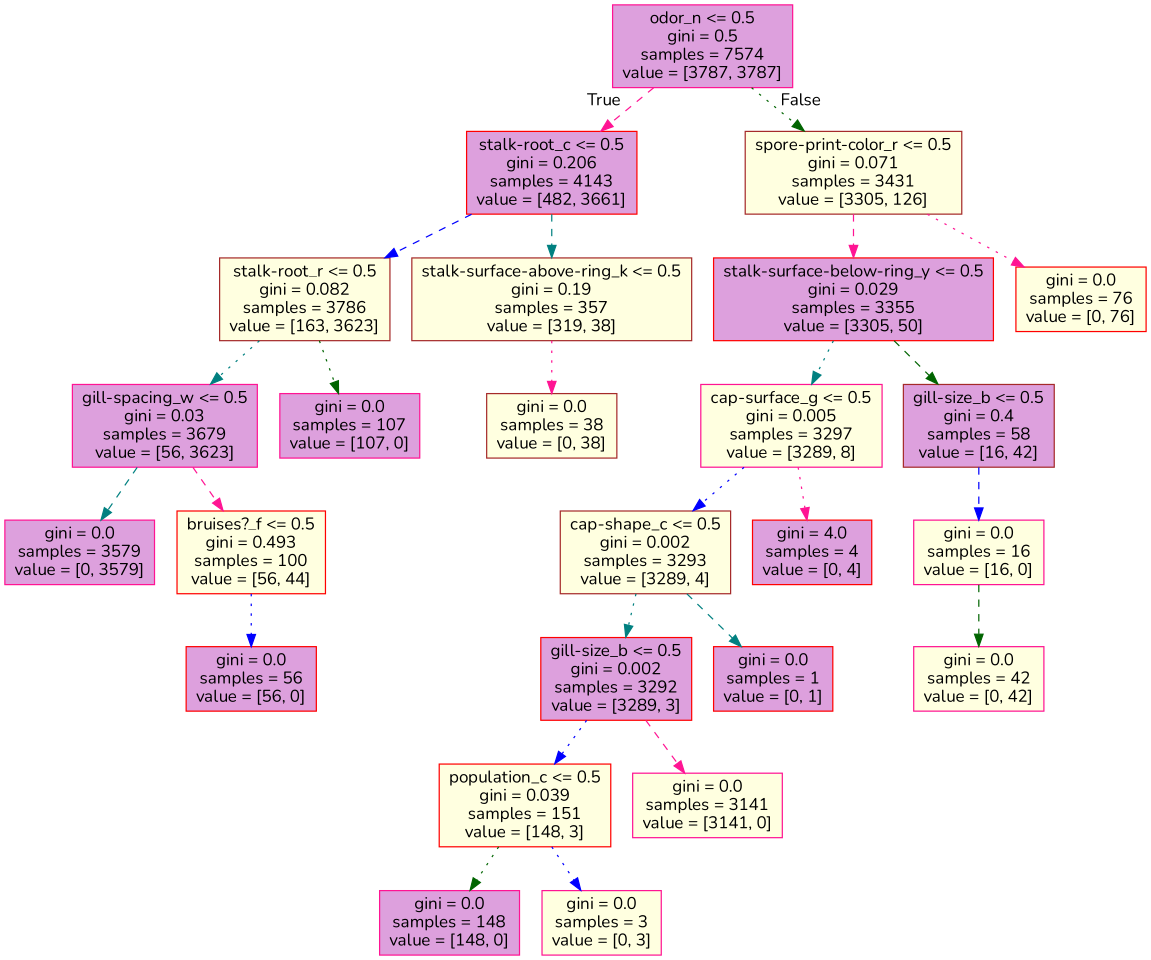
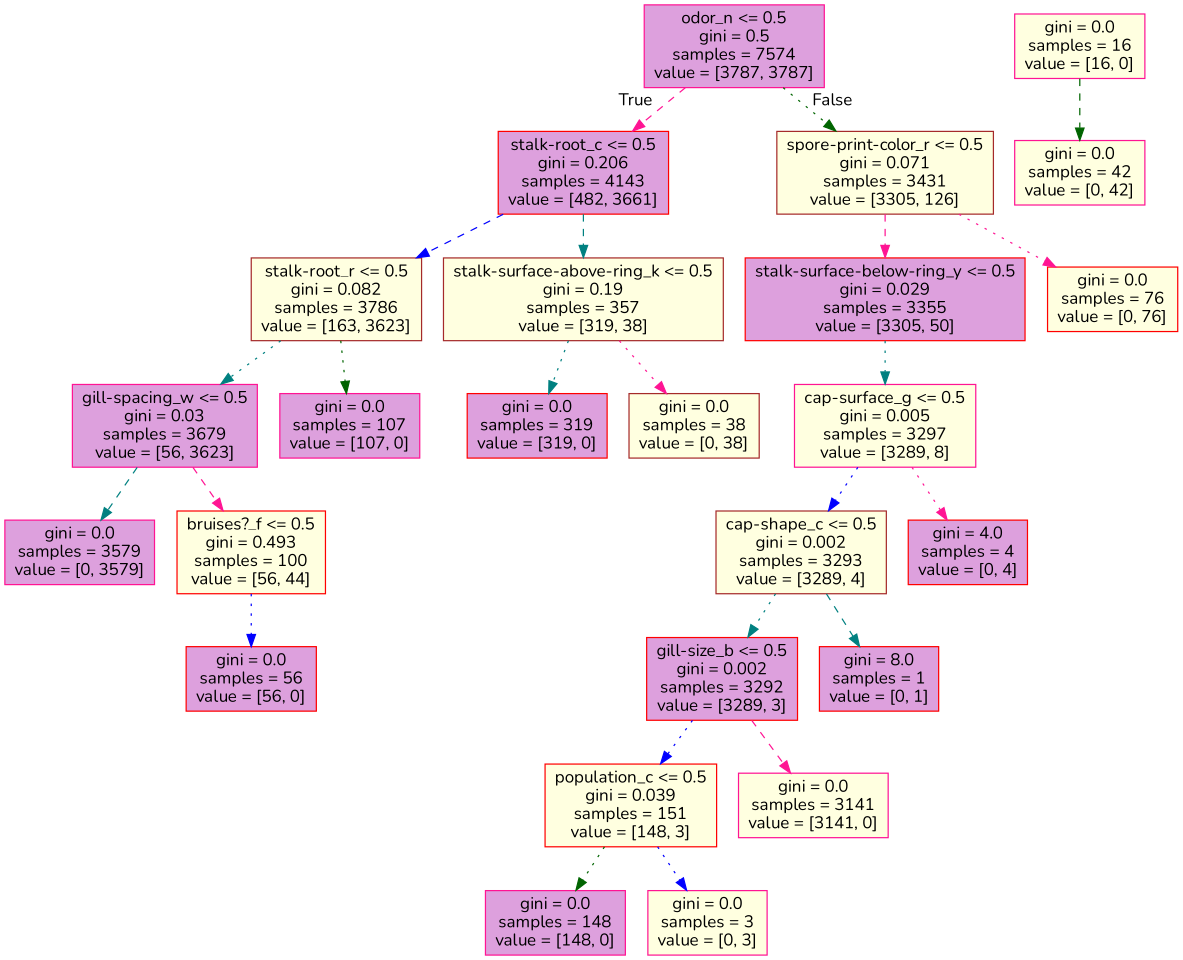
none -> (537, 426)
(979, 426) -> none
(773, 679) -> (879, 679)
